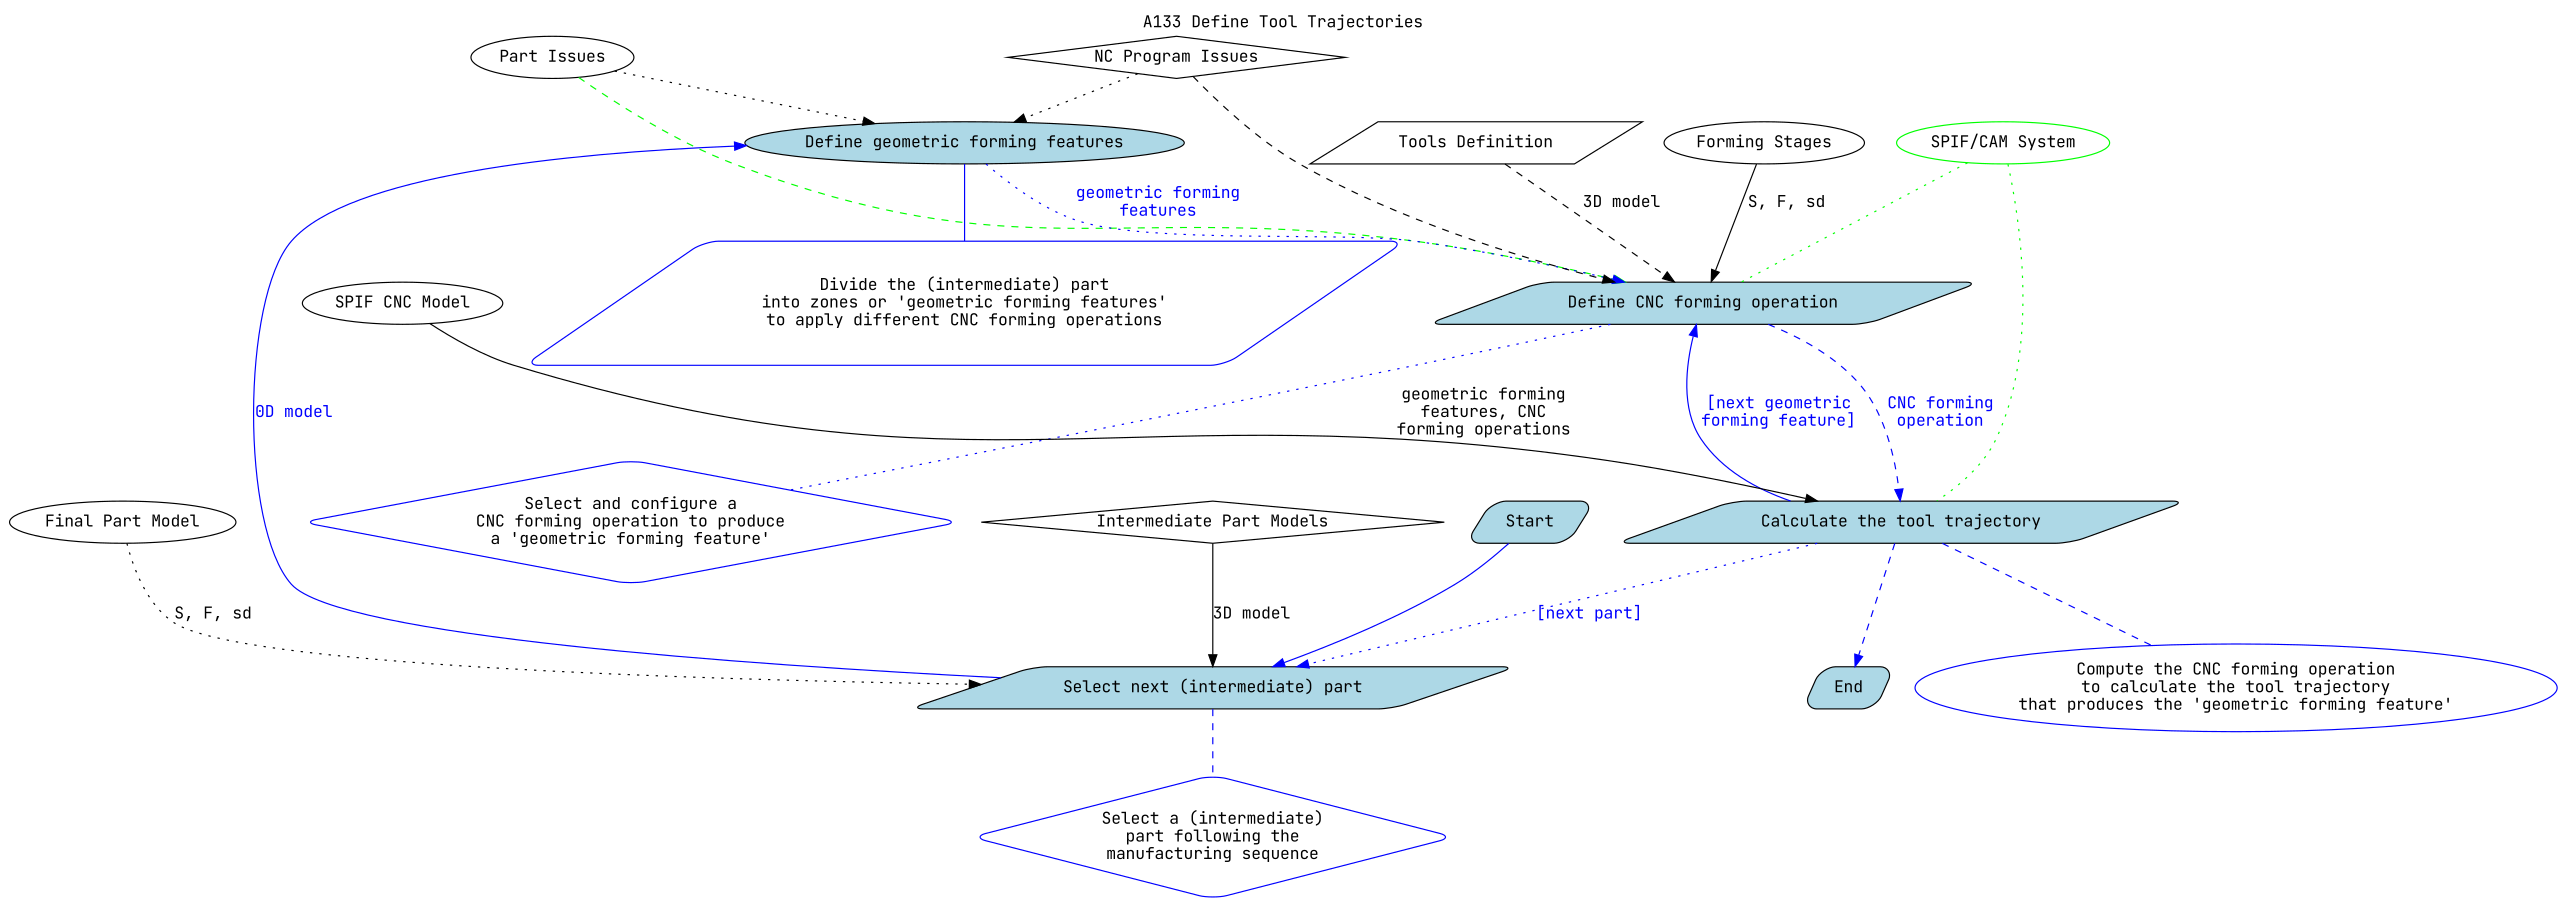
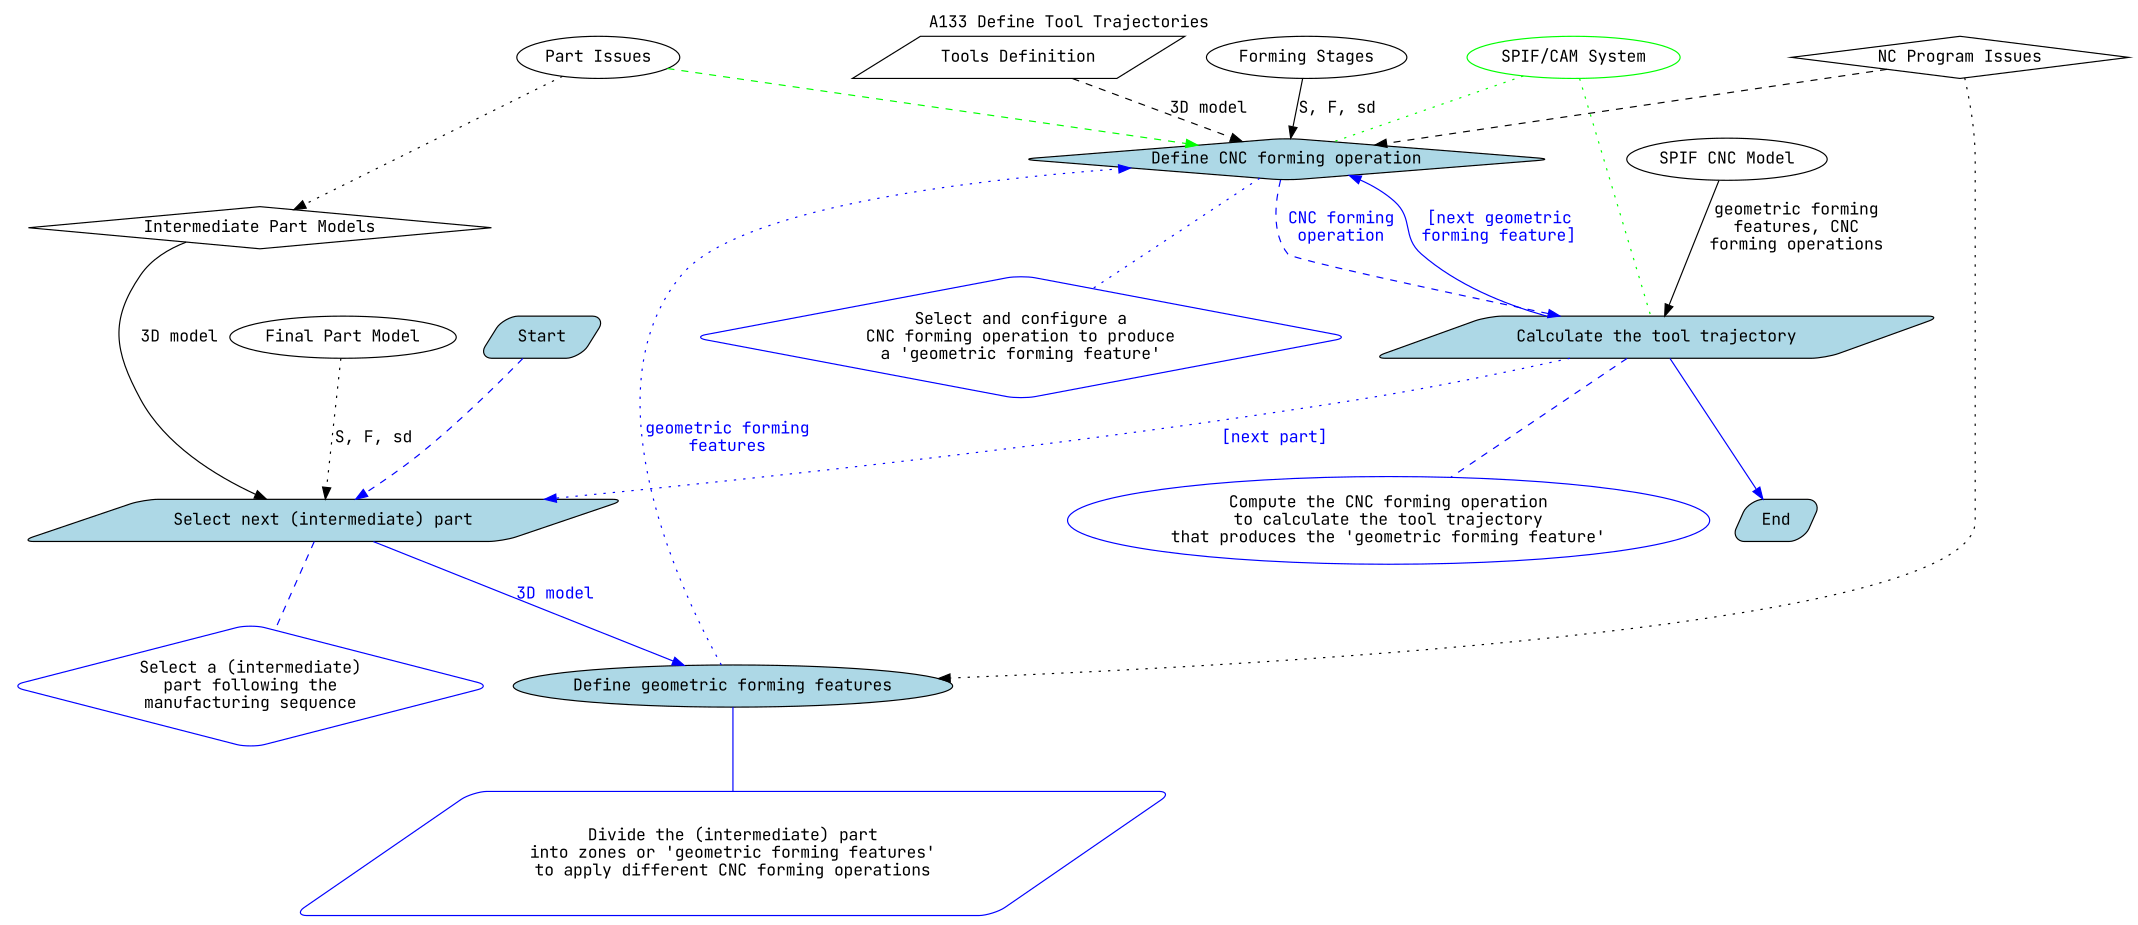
(739, 96) -> (434, 140)
(1703, 303) -> (1287, 159)
(294, 413) -> (556, 594)
(1877, 599) -> (1713, 424)
(1402, 613) -> (448, 430)
